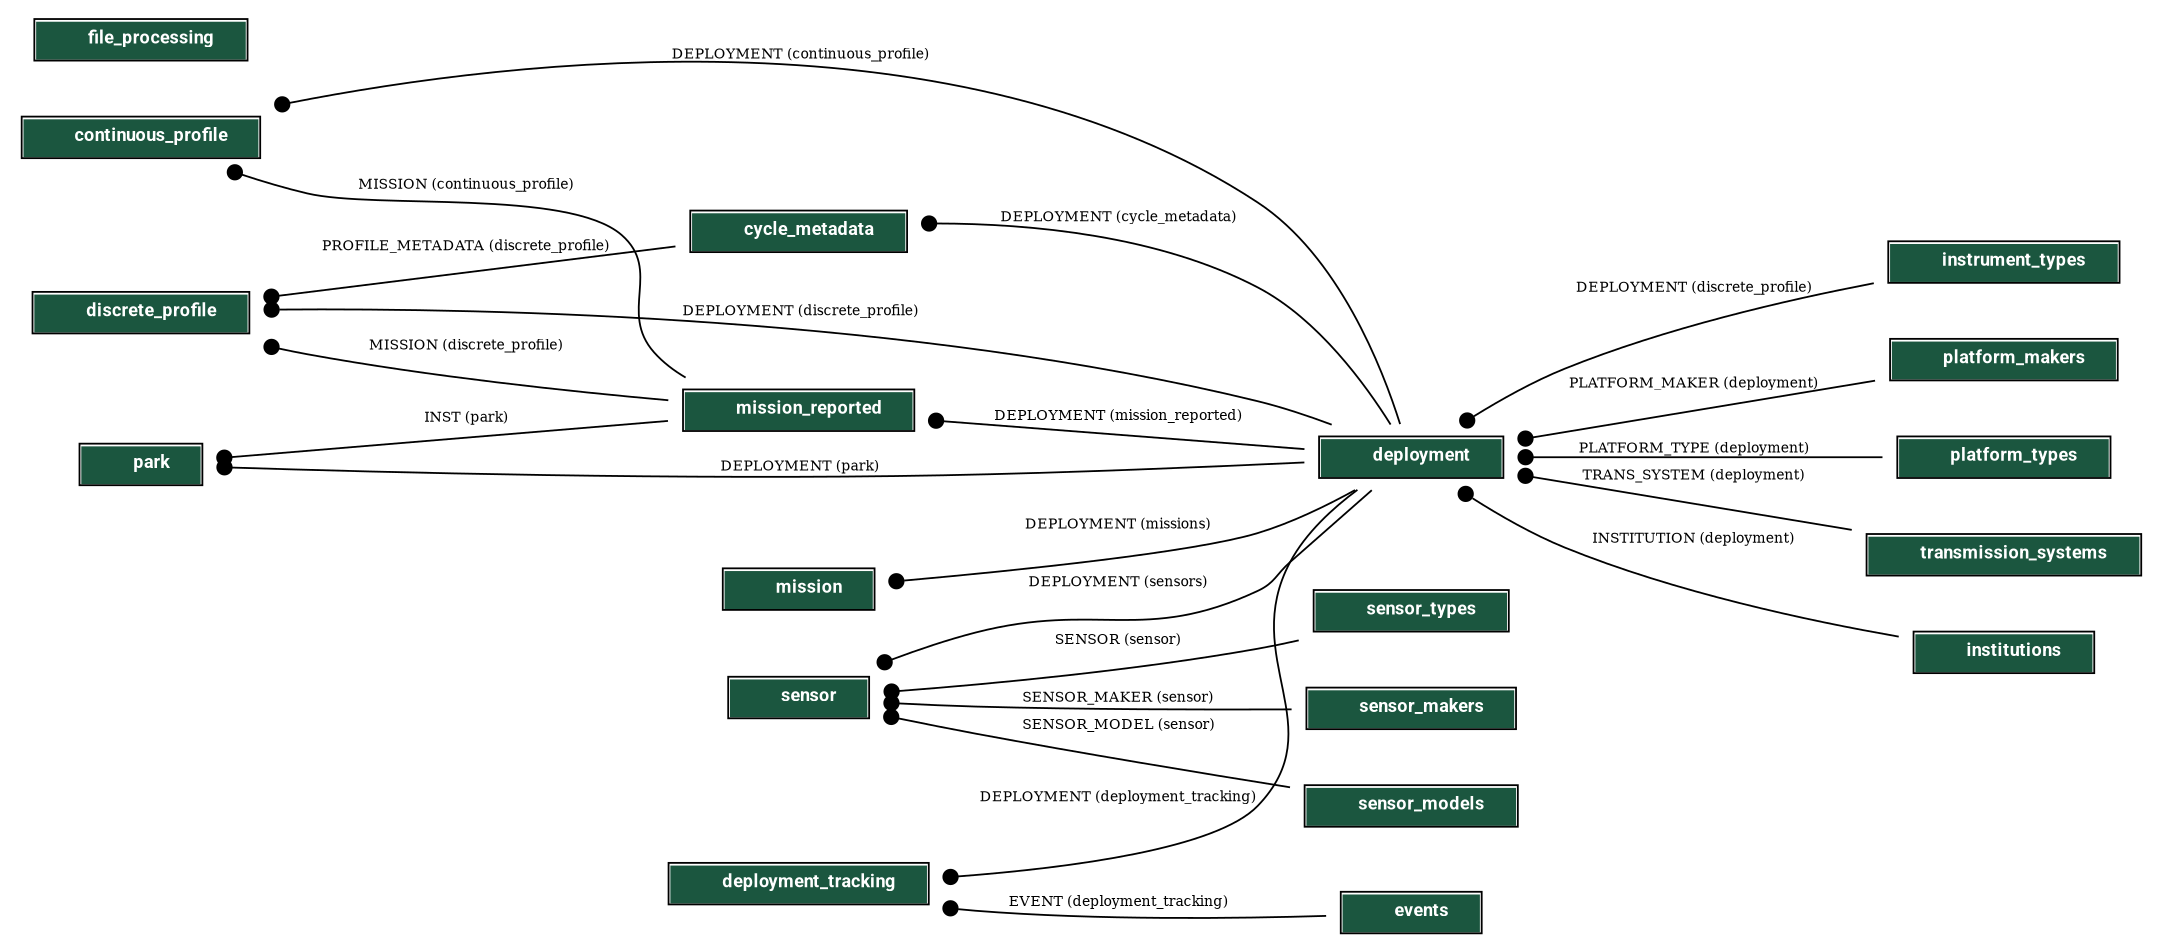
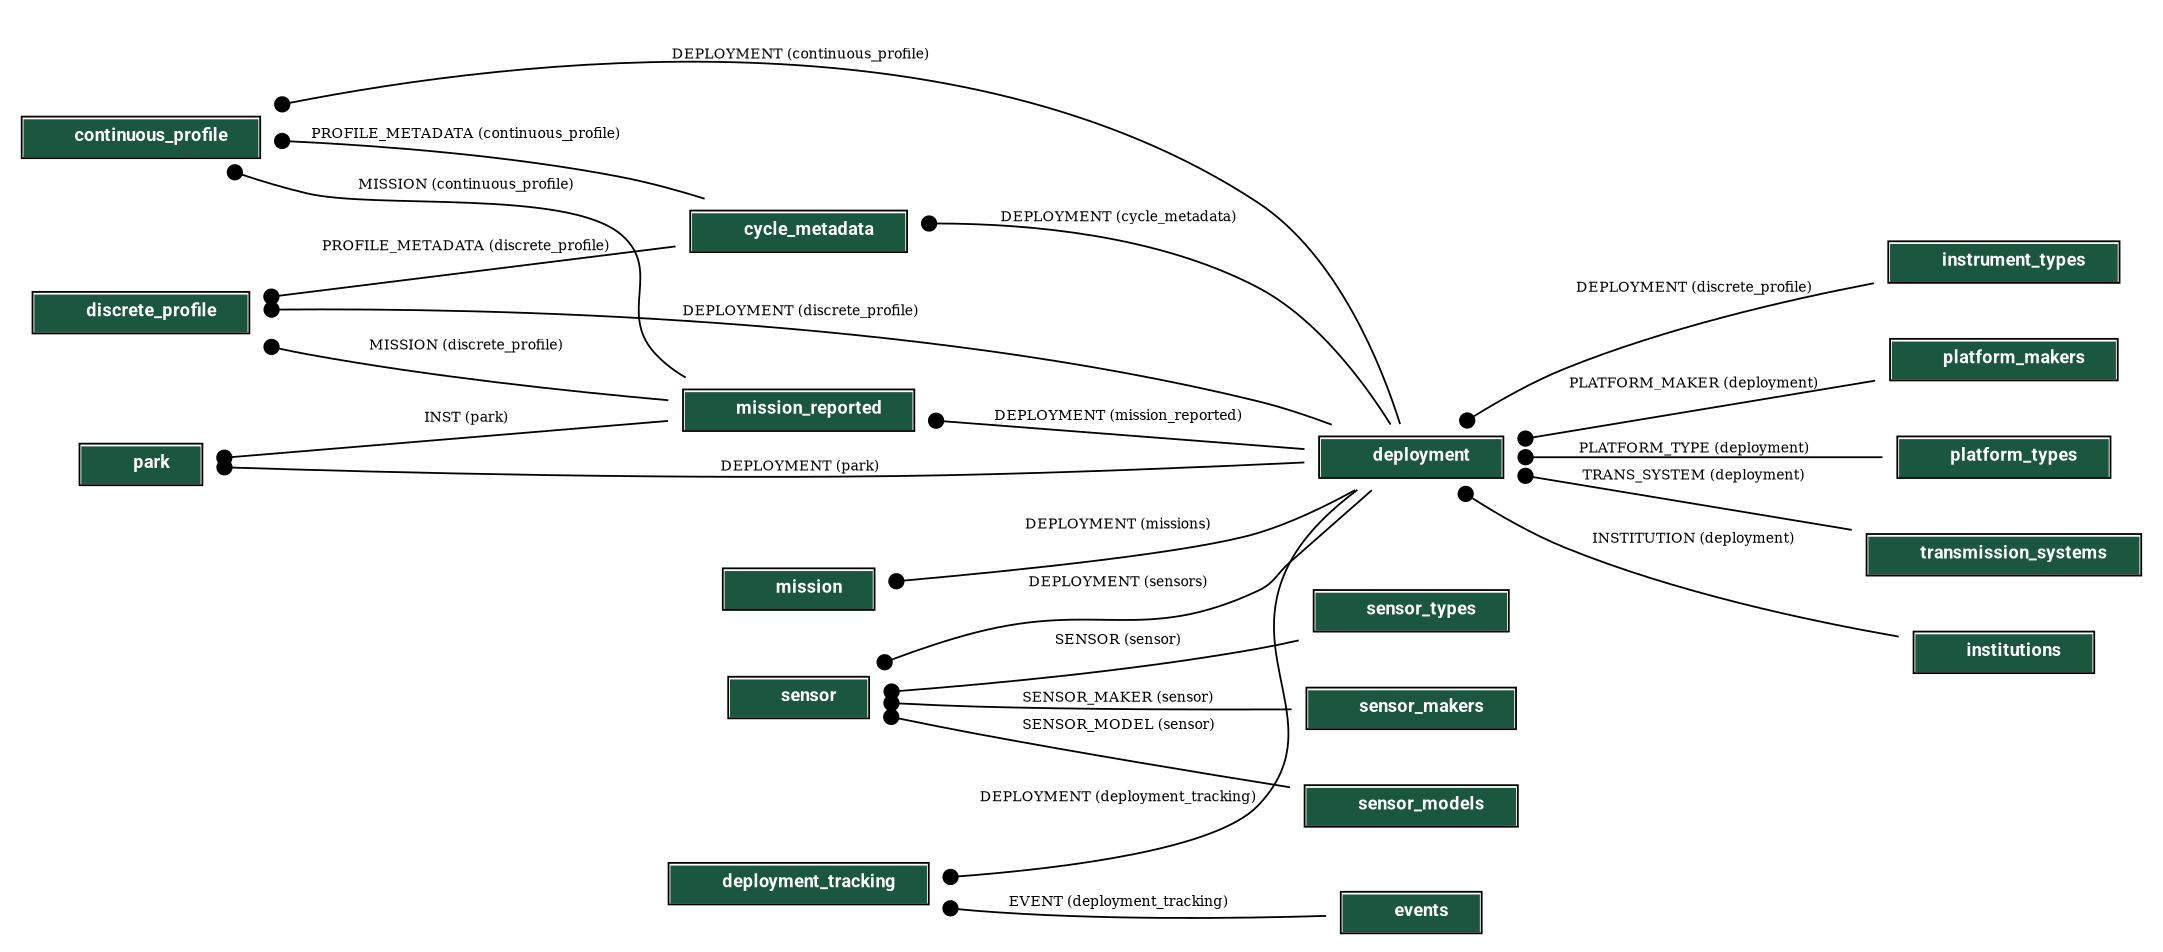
(141, 40) -> none
none -> (499, 158)
